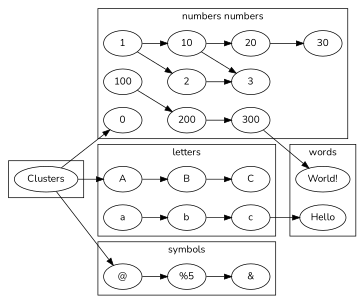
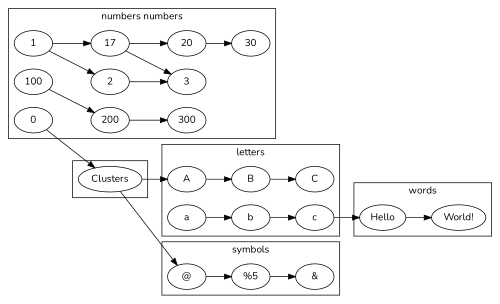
(187, 43) -> (110, 43)
(283, 147) -> (415, 218)
(83, 151) -> (68, 147)
